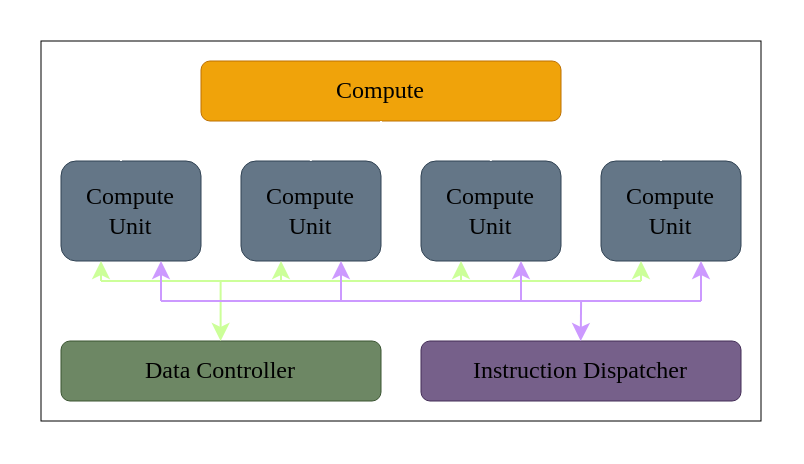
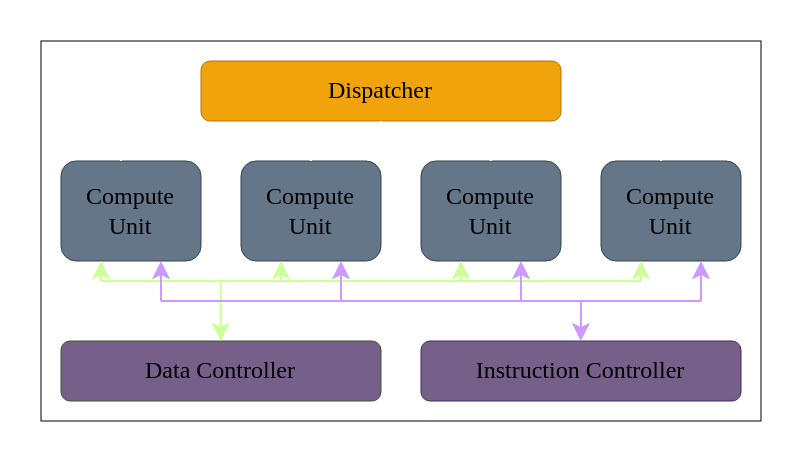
(381, 91) -> (381, 91)
(221, 371) -> (221, 371)
(581, 371) -> (581, 371)
